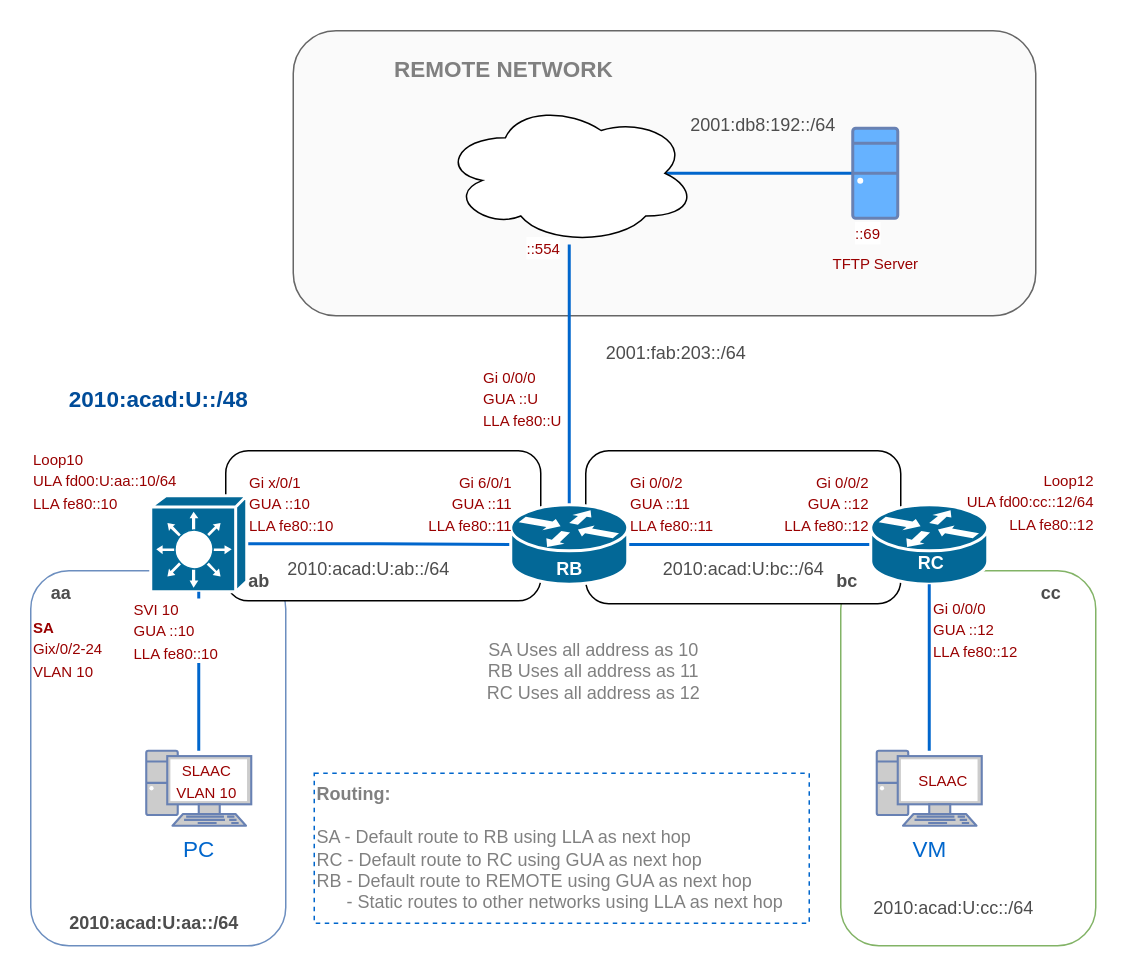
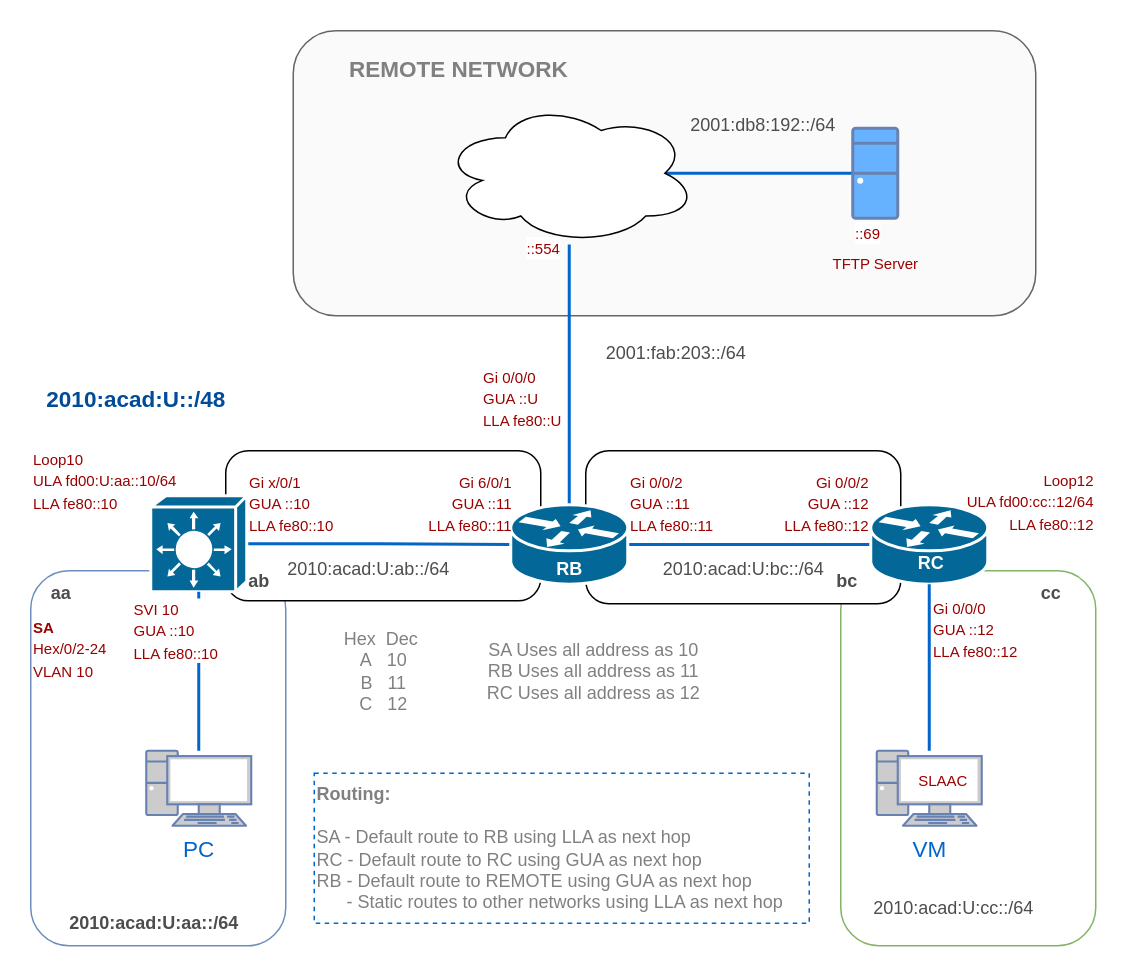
(503, 68) -> (458, 68)
(158, 398) -> (136, 398)
(82, 649) -> (84, 649)
none -> (383, 671)
(206, 781) -> none
